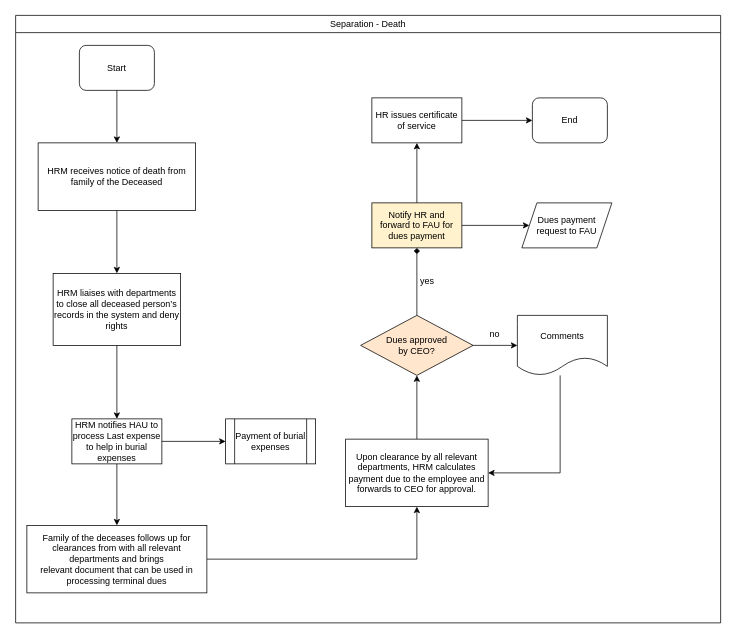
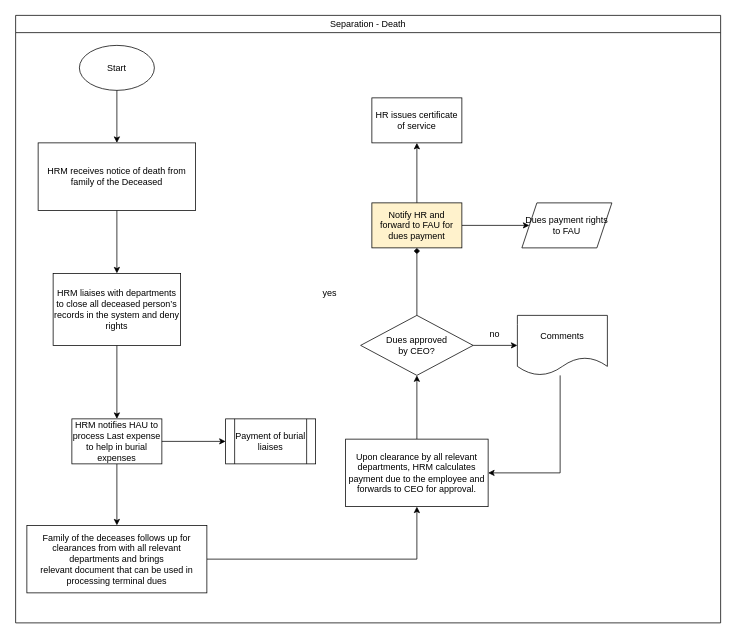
(117, 68) -> (117, 68)
(494, 120) -> none
(570, 120) -> none
(567, 225) -> (567, 225)
(427, 282) -> (330, 293)
(417, 345) -> (417, 345)
(270, 441) -> (270, 441)
